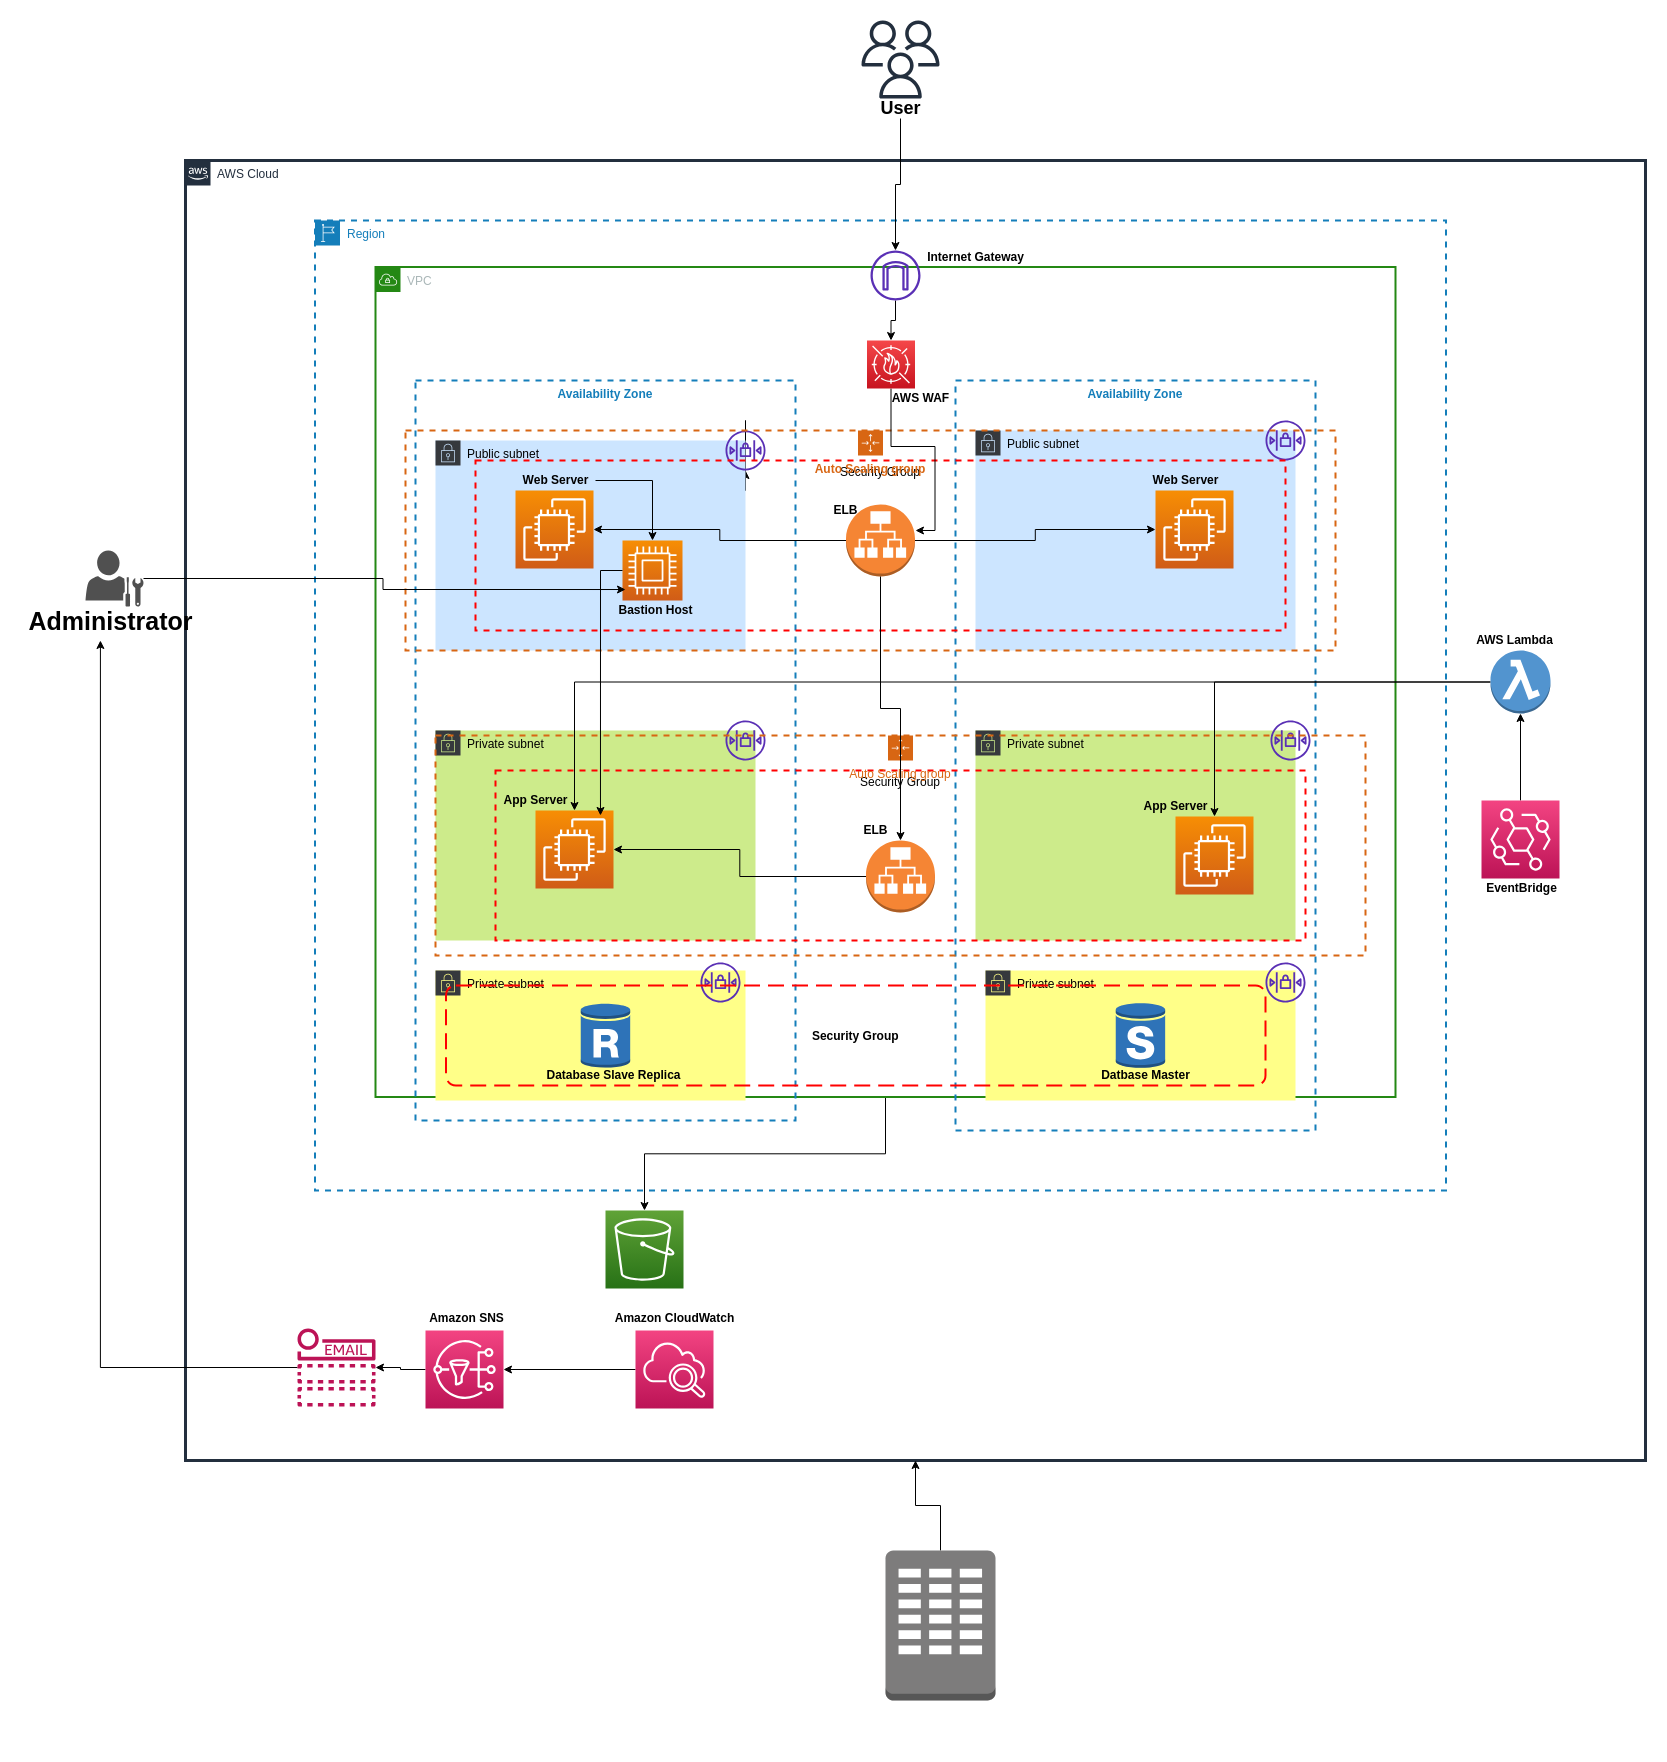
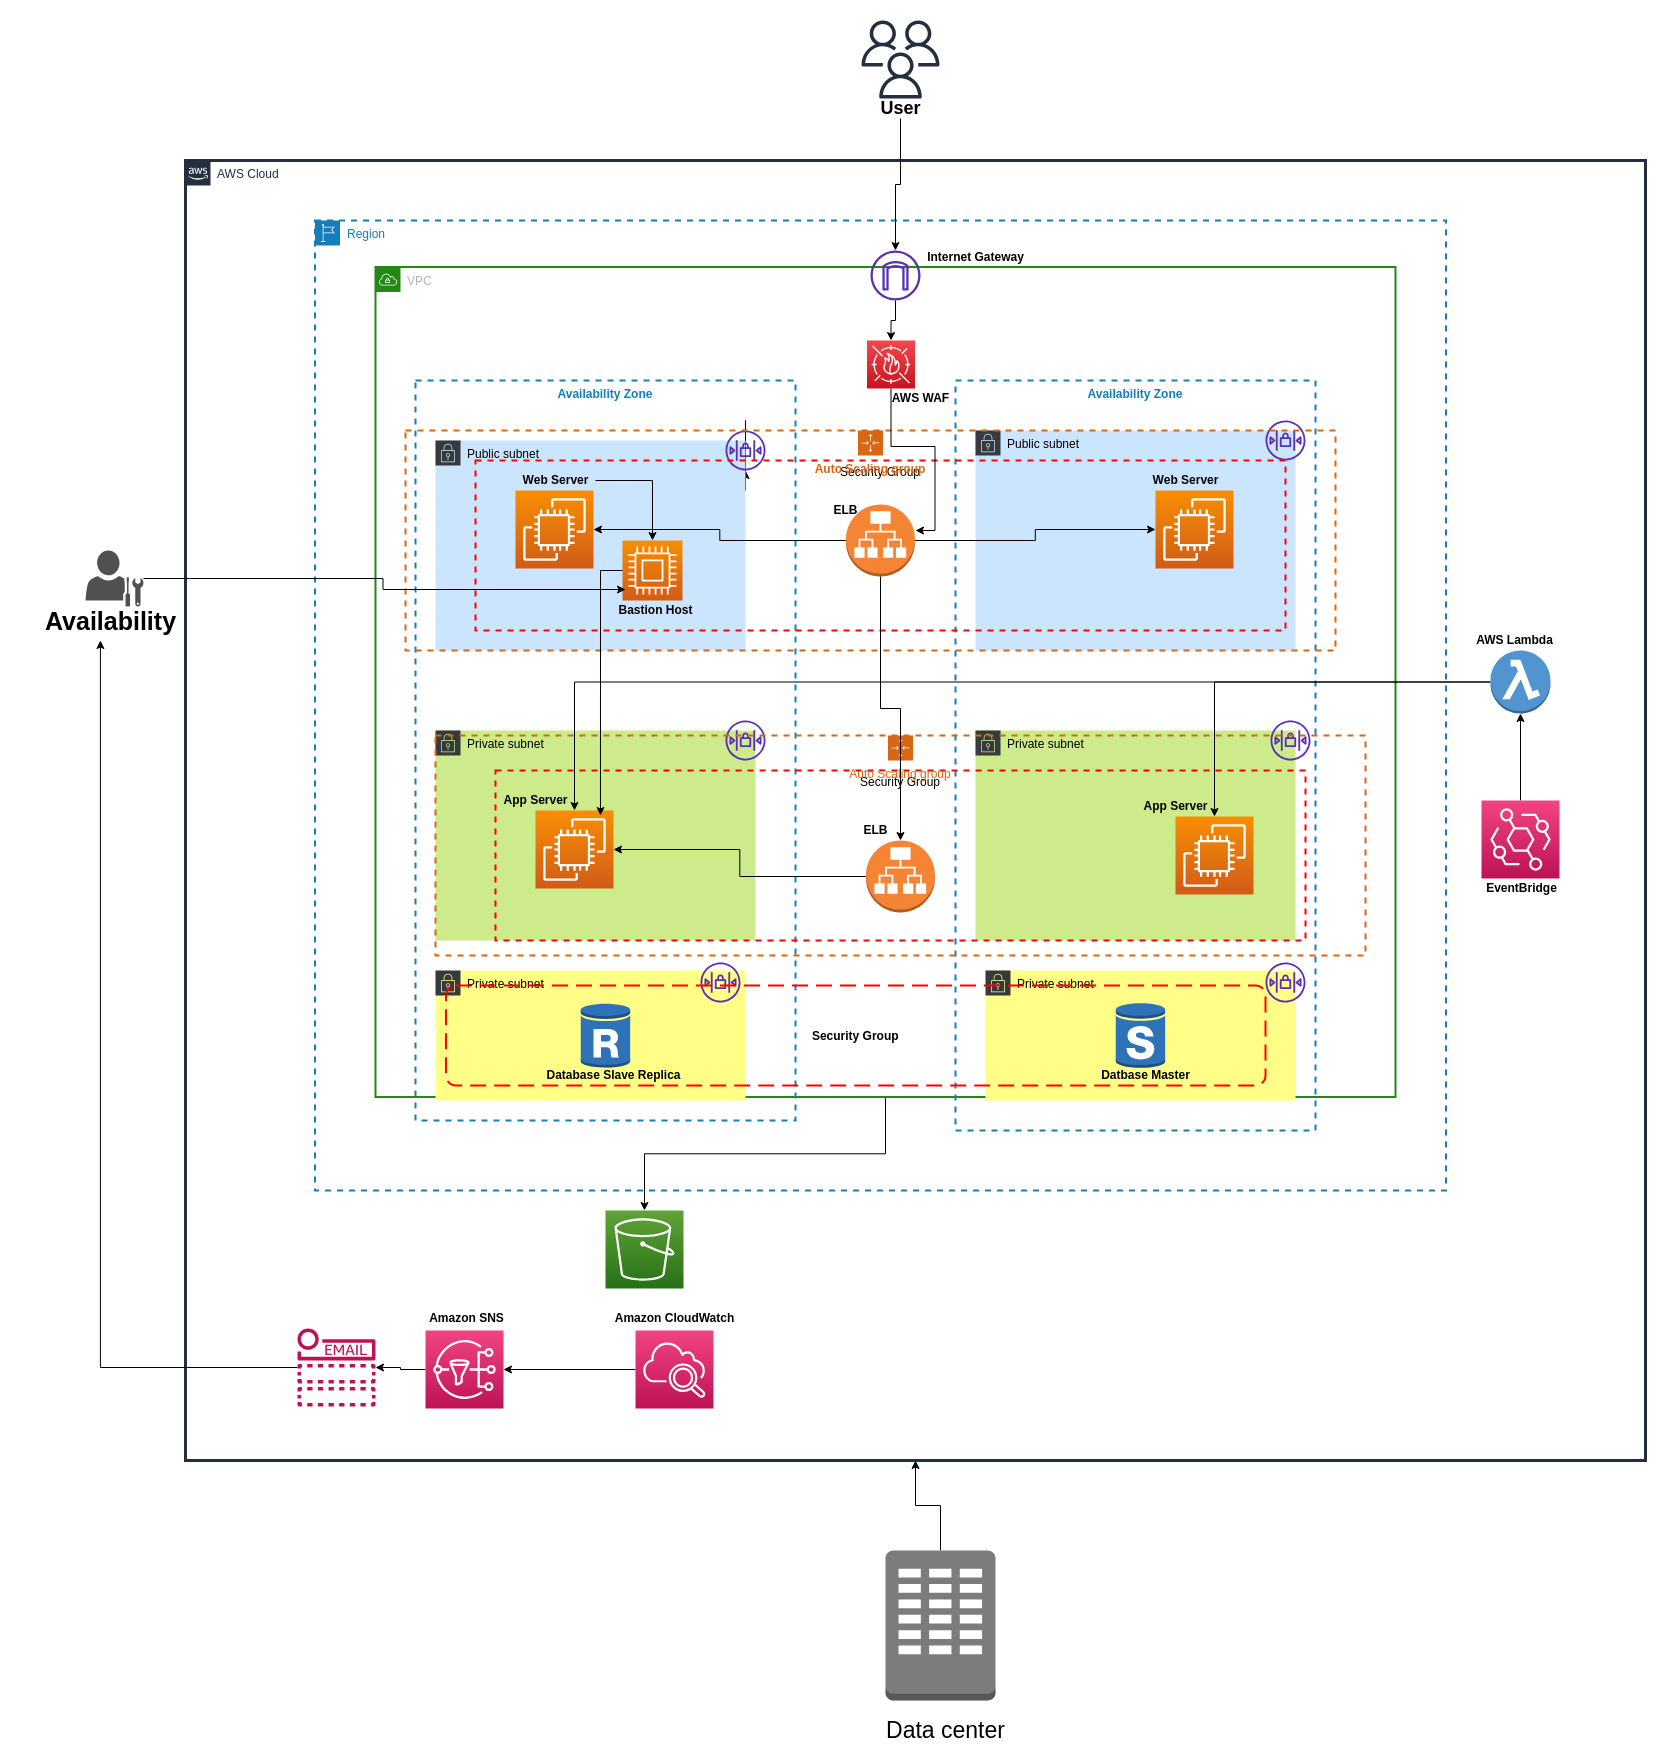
(111, 621) -> (111, 621)
none -> (946, 1731)
